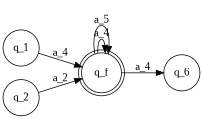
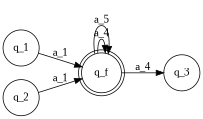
(60, 53) -> (60, 53)
(182, 73) -> (182, 73)
(60, 78) -> (60, 78)
